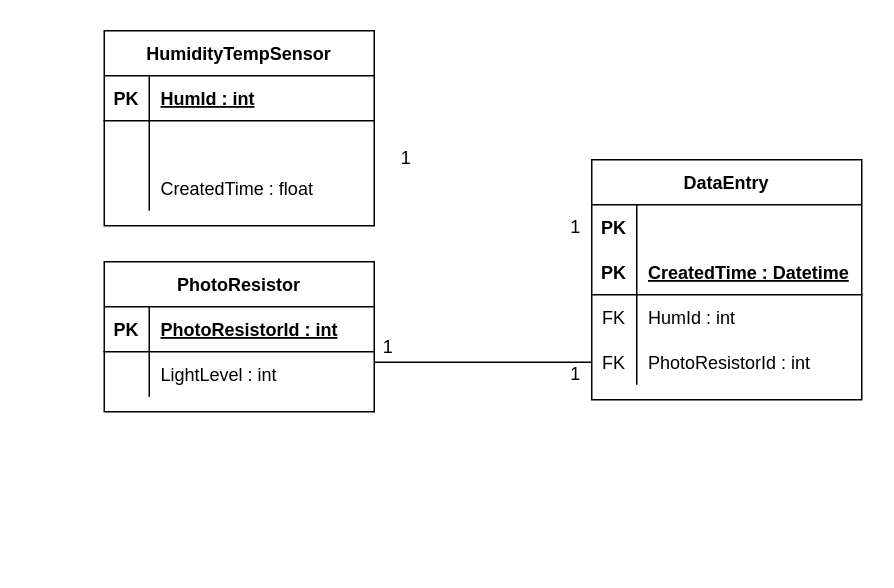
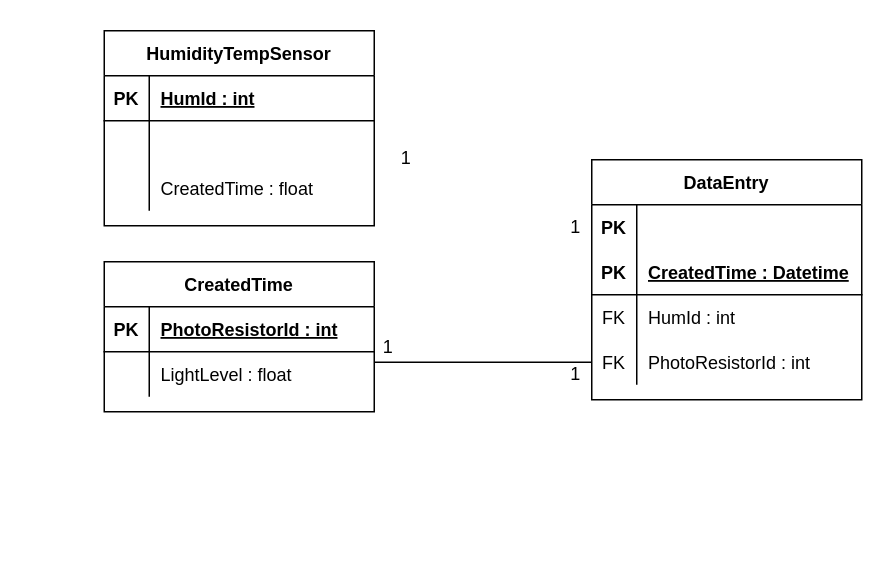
(239, 285) -> (239, 285)
(227, 375) -> (237, 375)
